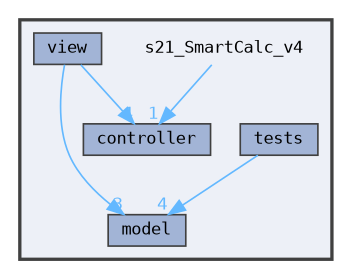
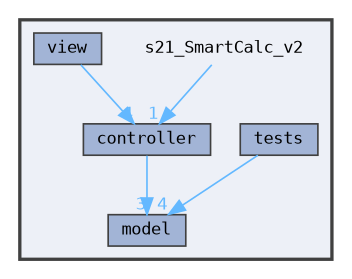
(225, 49) -> (225, 49)
(65, 142) -> (147, 177)
